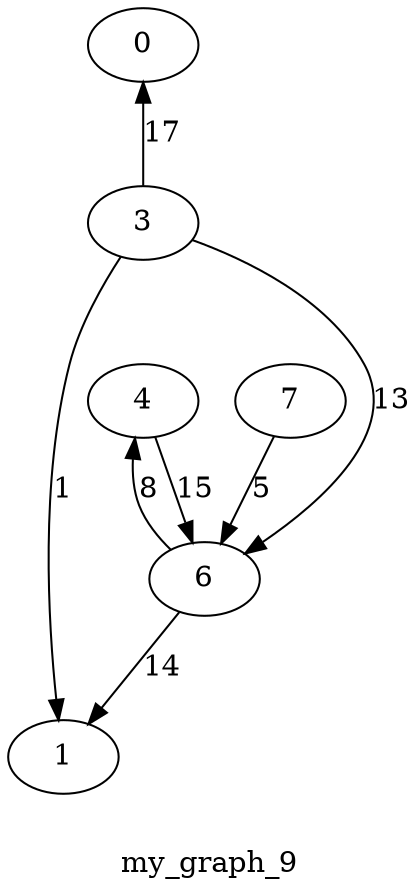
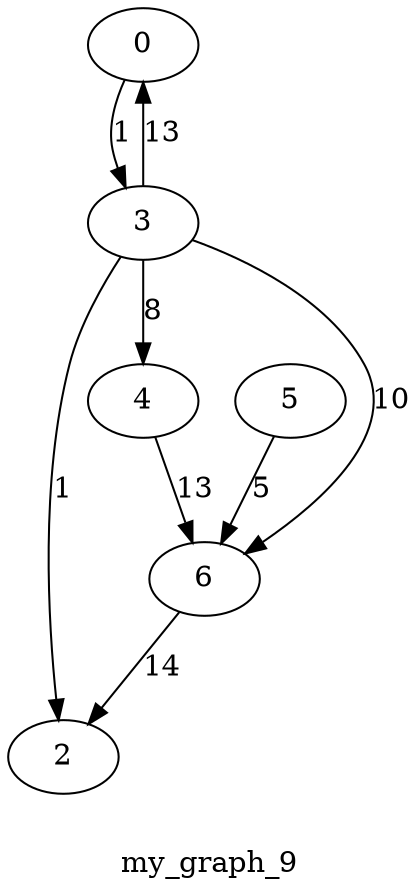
none -> (112, 123)
(163, 134) -> (163, 134)
(291, 401) -> (291, 401)
(392, 401) -> (392, 401)
(195, 490) -> (195, 490)
(141, 509) -> (143, 302)
(63, 757) -> (63, 757)
